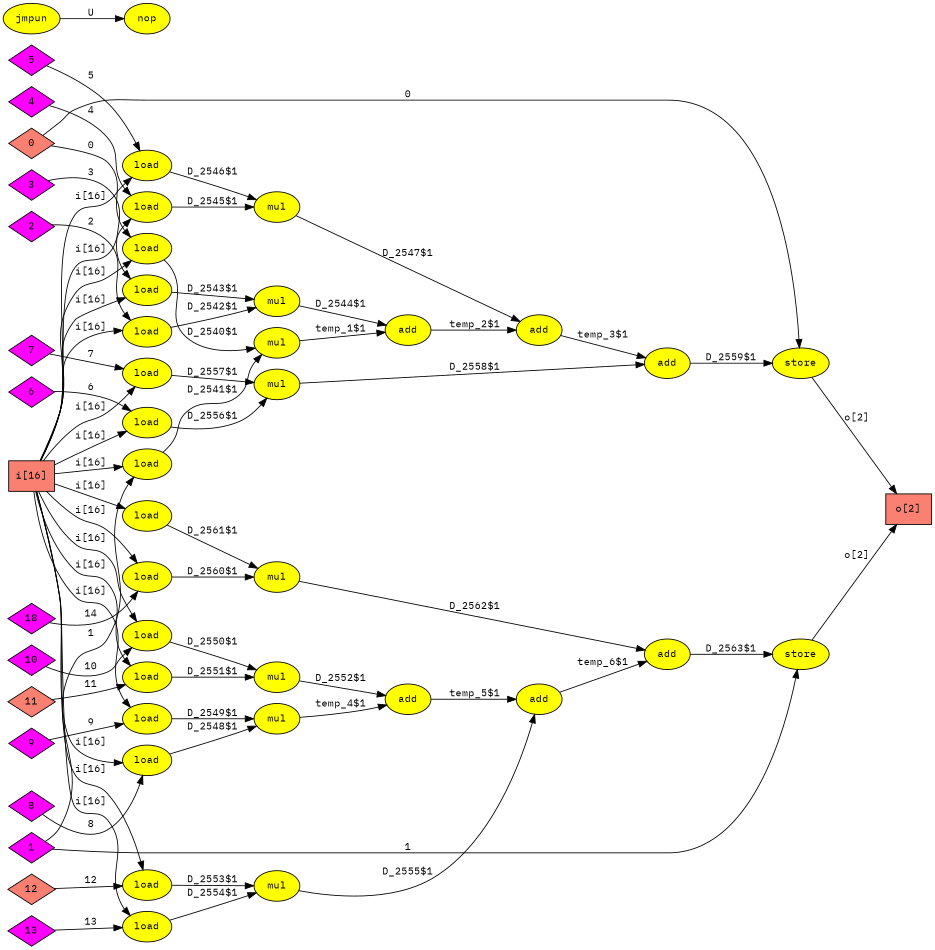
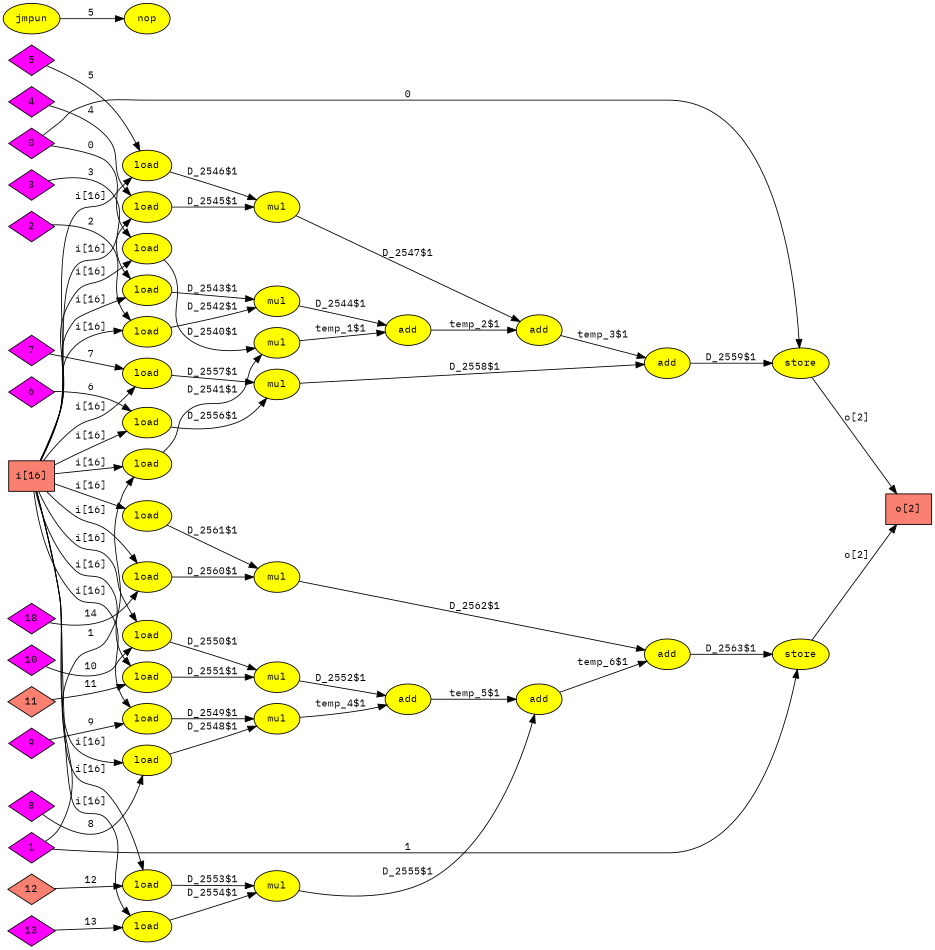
(91, 13) -> (91, 13)
(32, 143) -> (32, 143)
